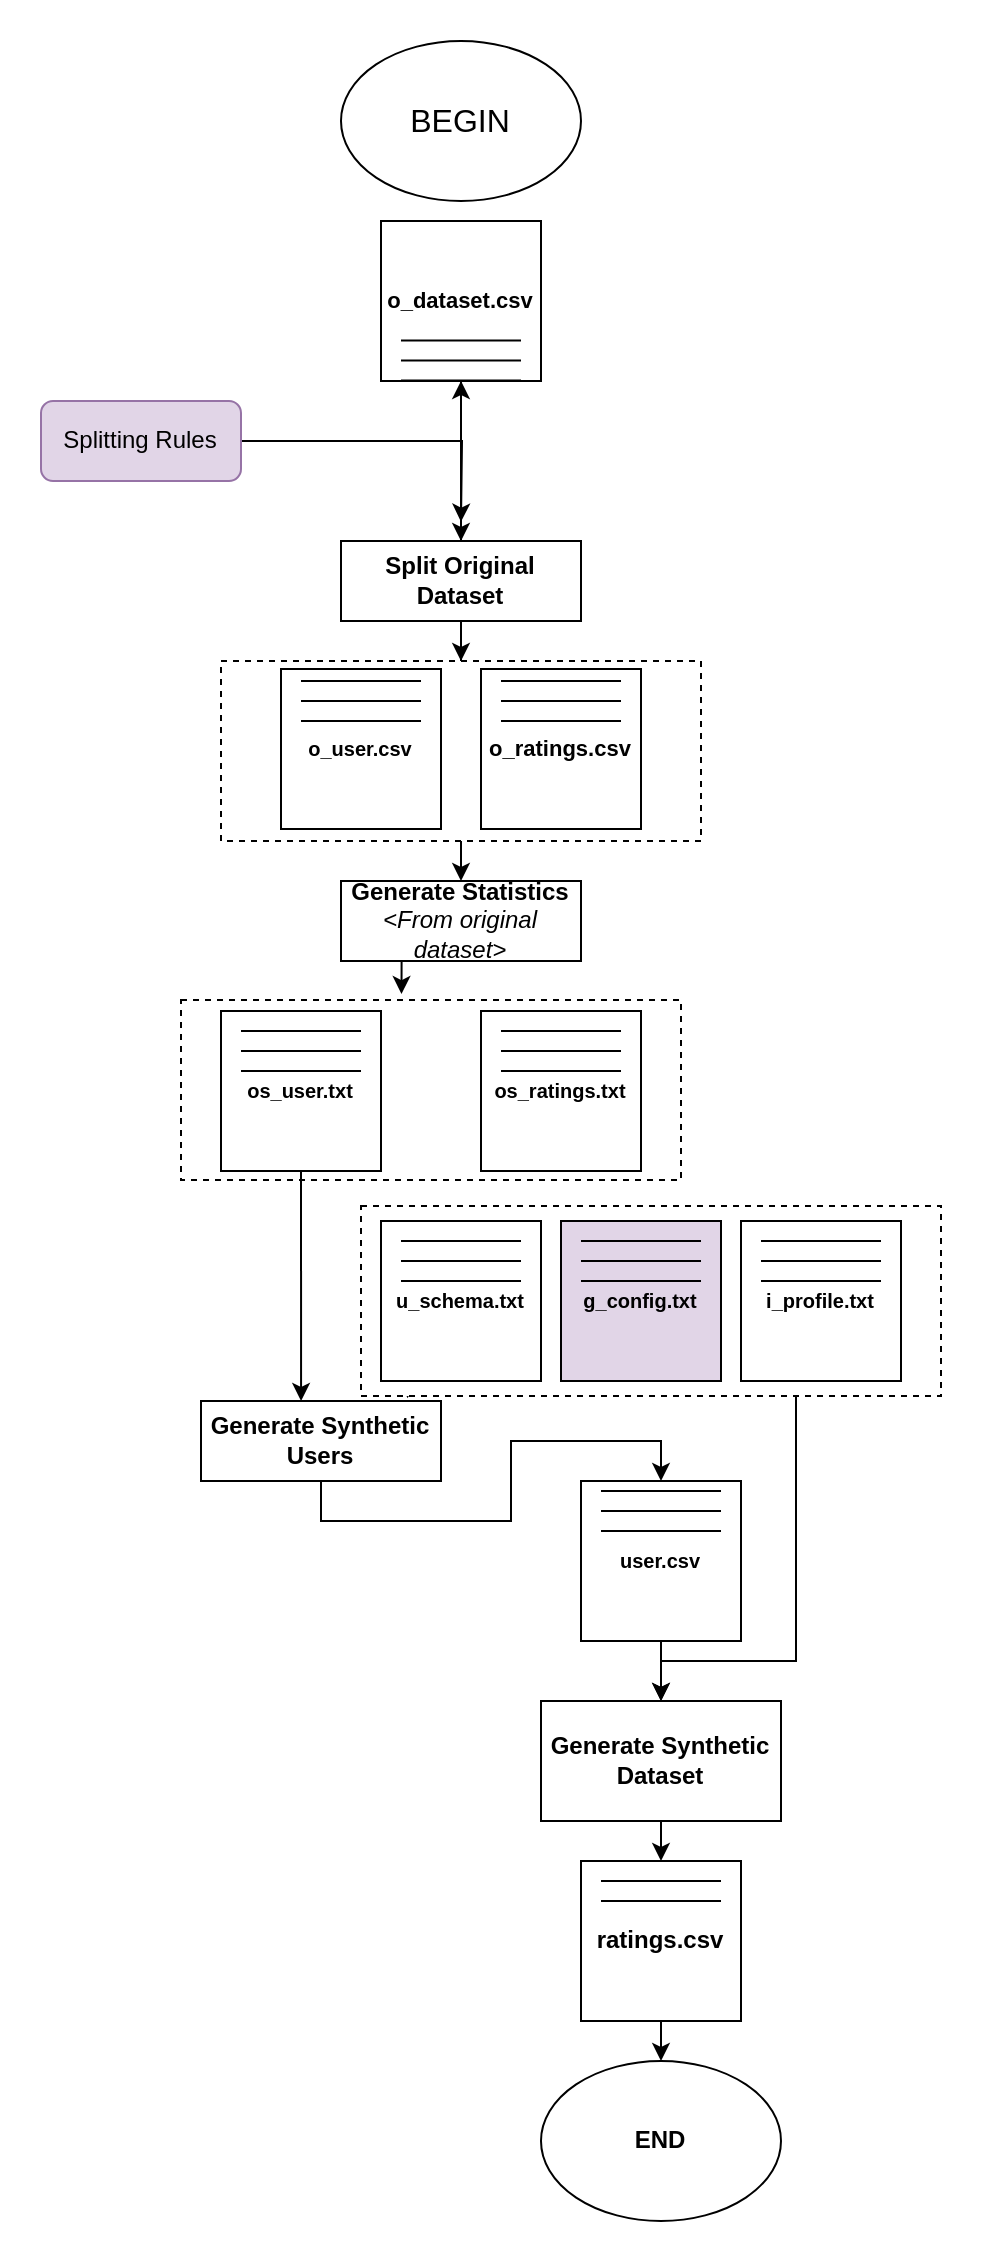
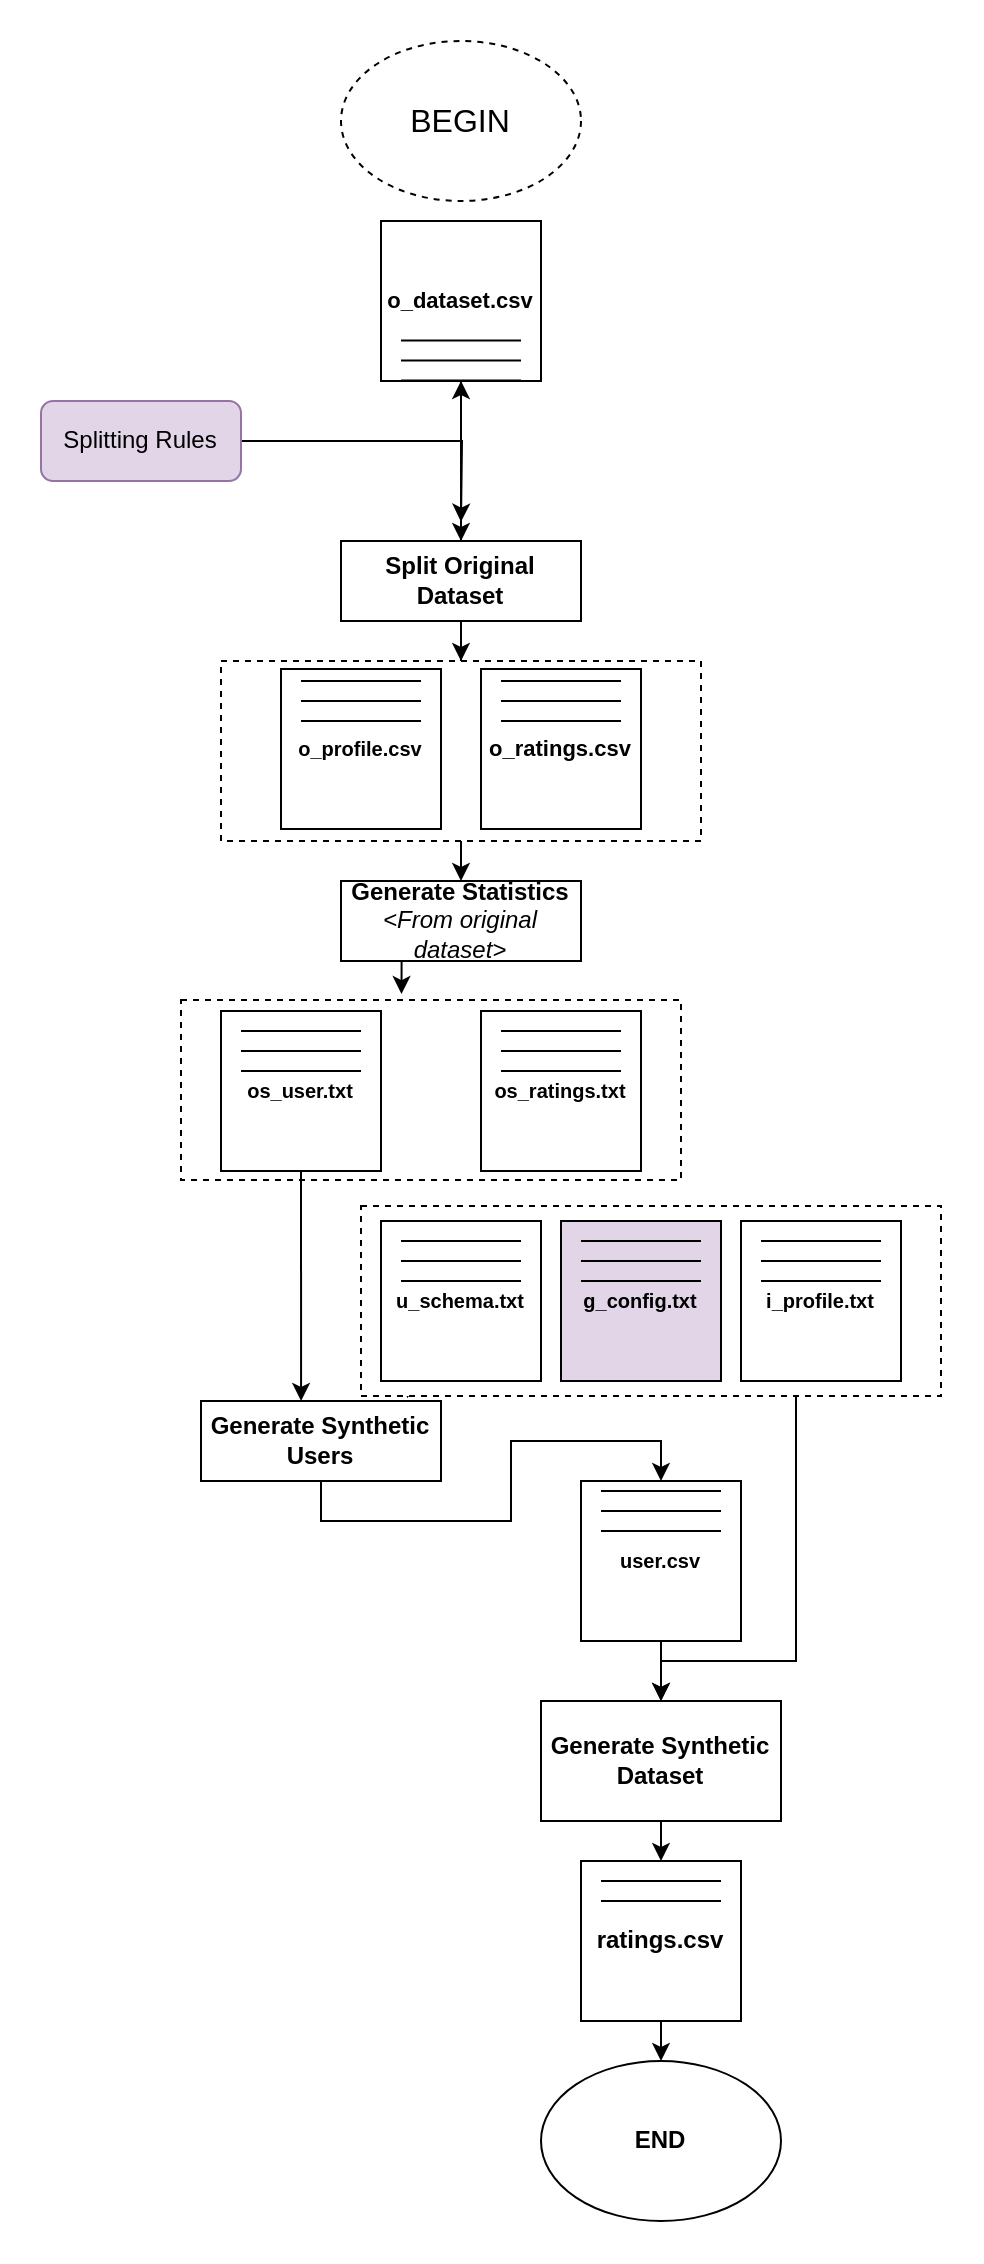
(461, 121) -> (461, 121)
(361, 749) -> (361, 749)
